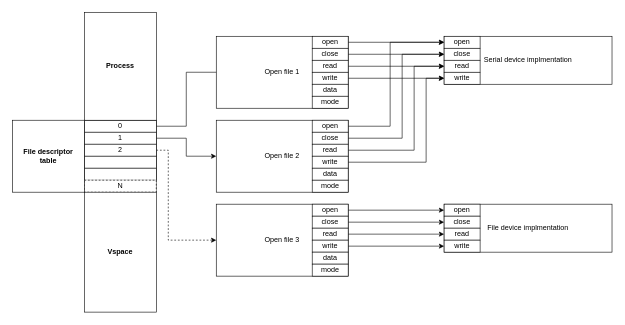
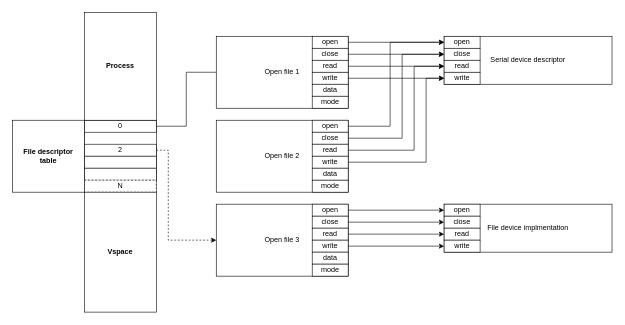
(528, 60) -> (528, 60)
(120, 138) -> none
(186, 155) -> none
